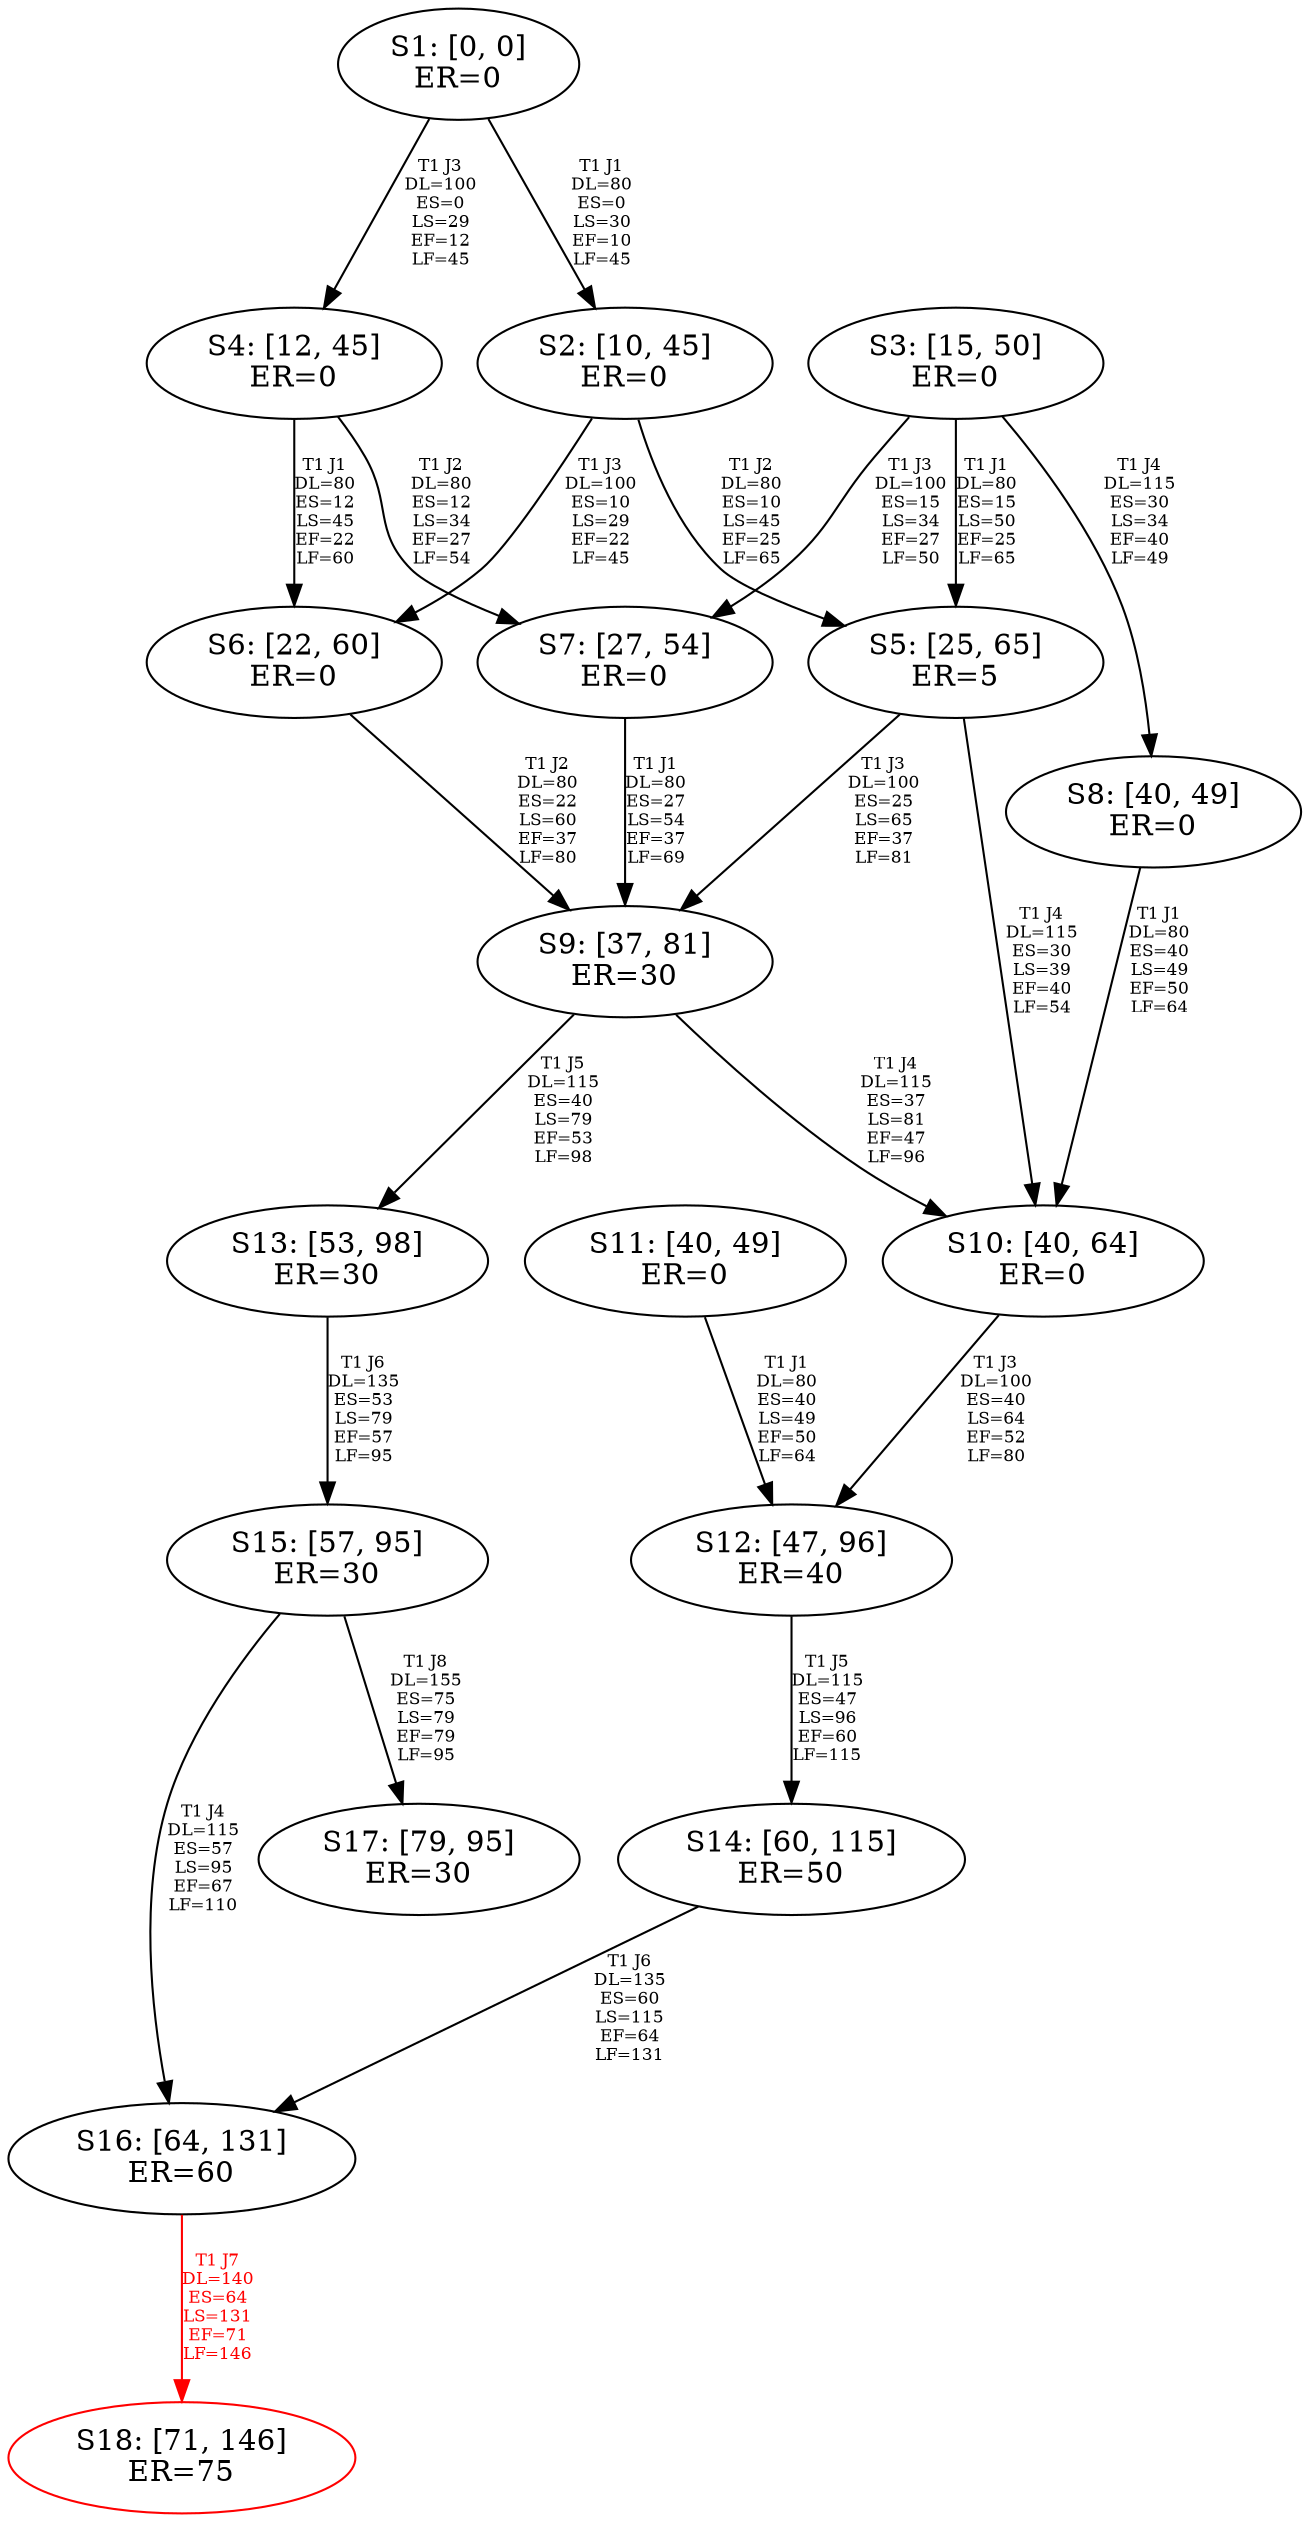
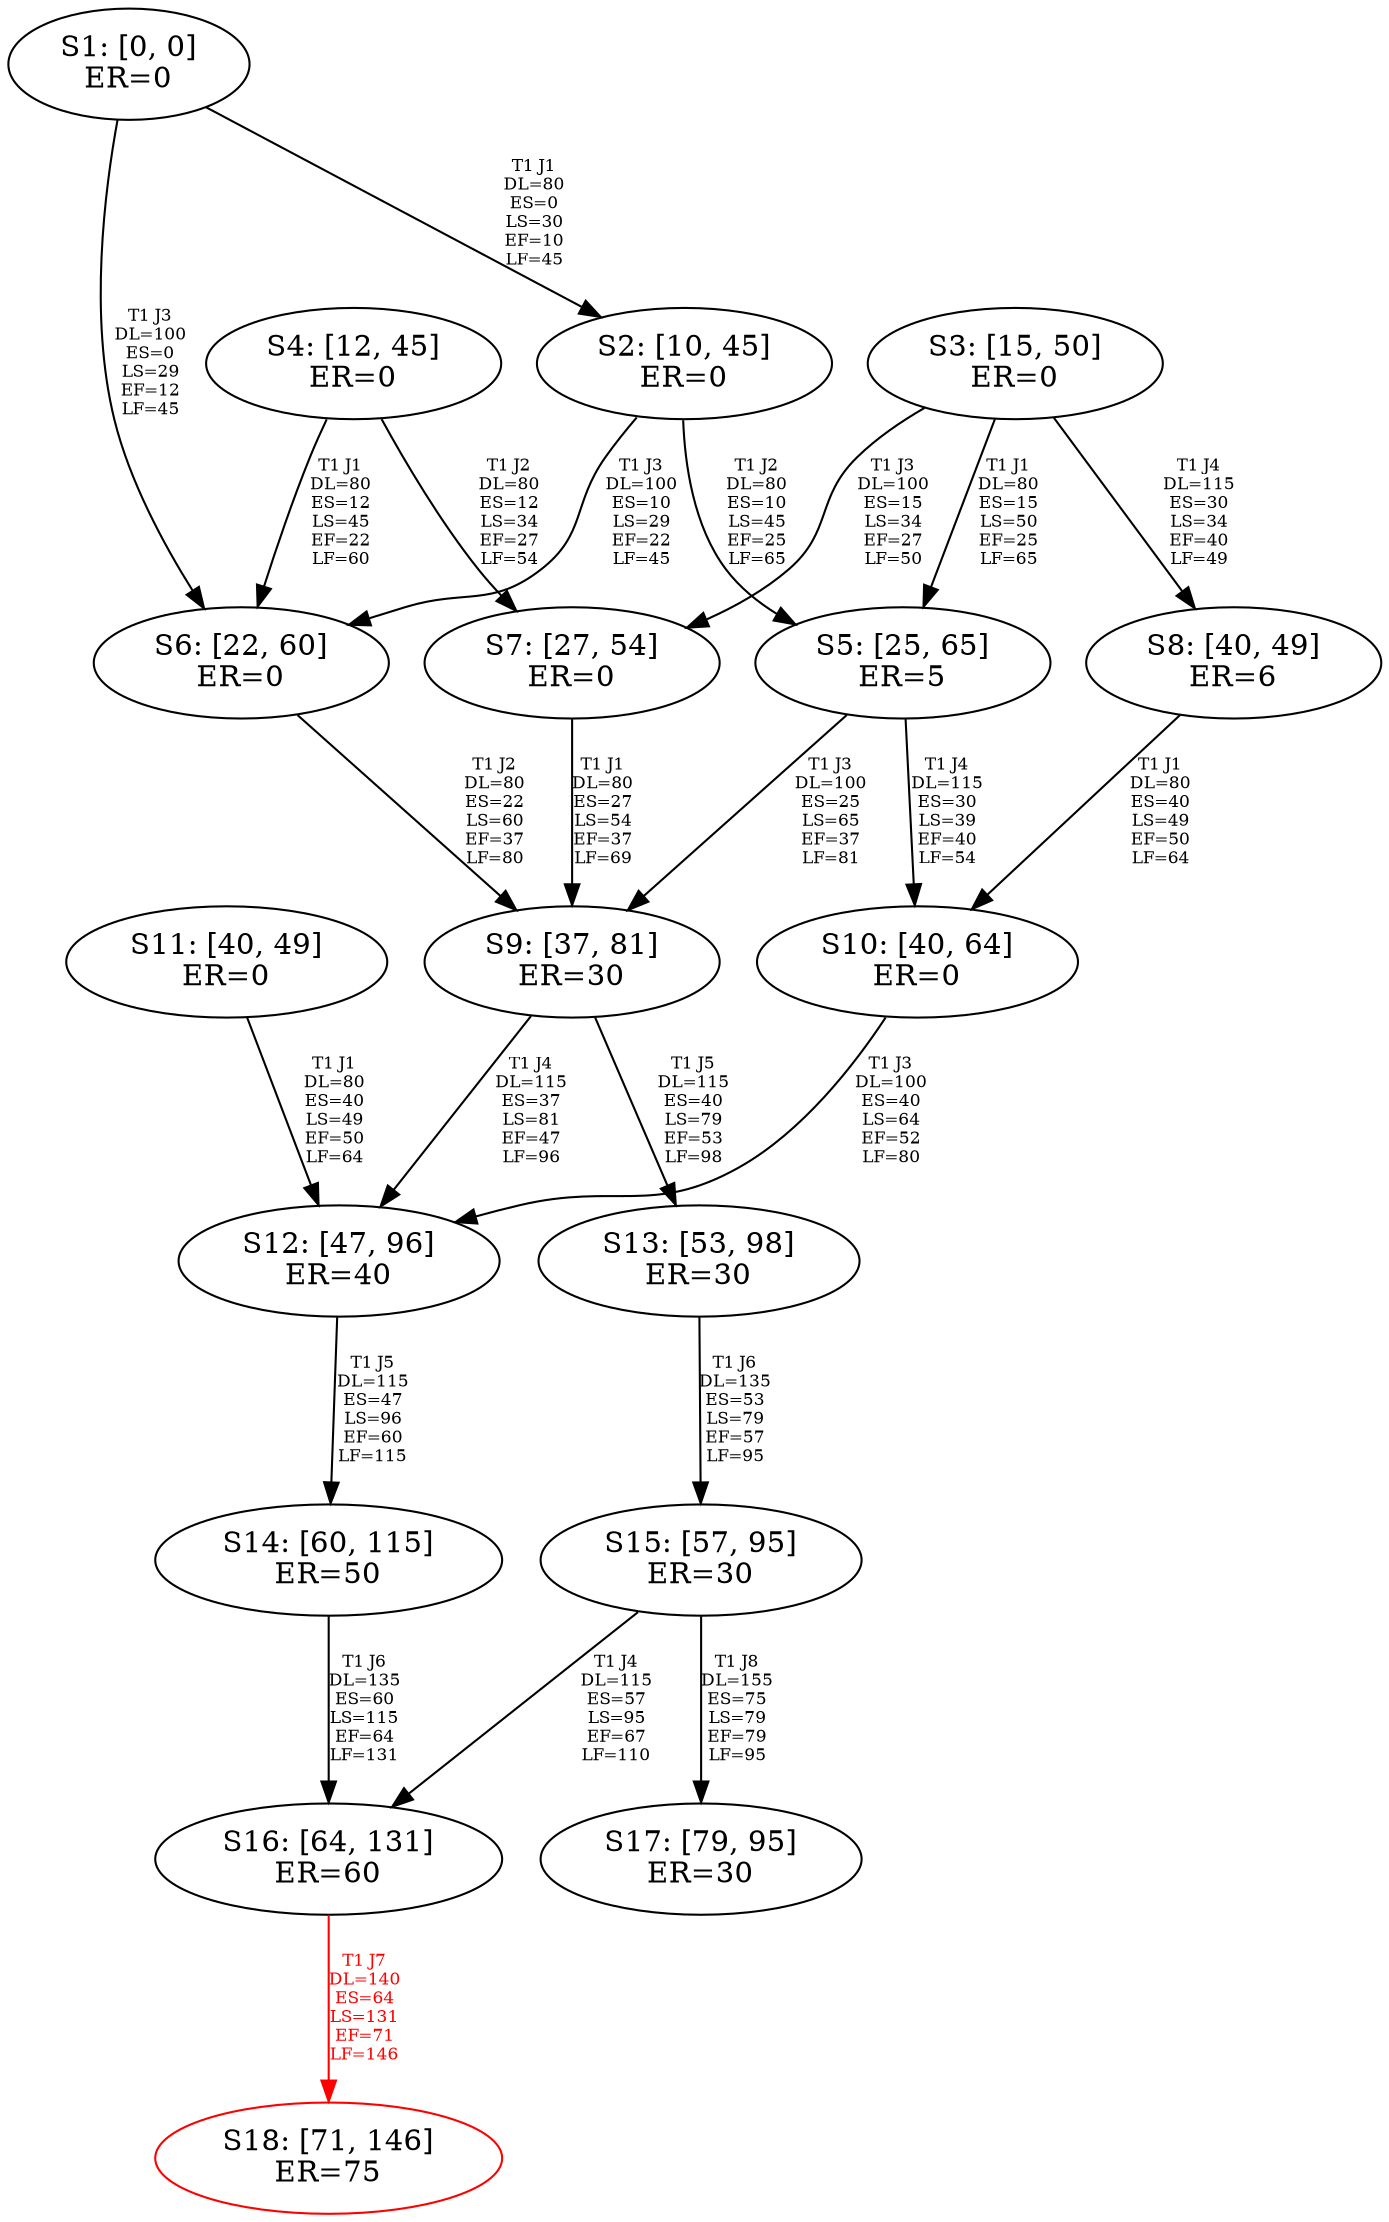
(382, 204) -> (105, 364)
(1154, 812) -> (1234, 663)
(795, 1120) -> (462, 1103)
